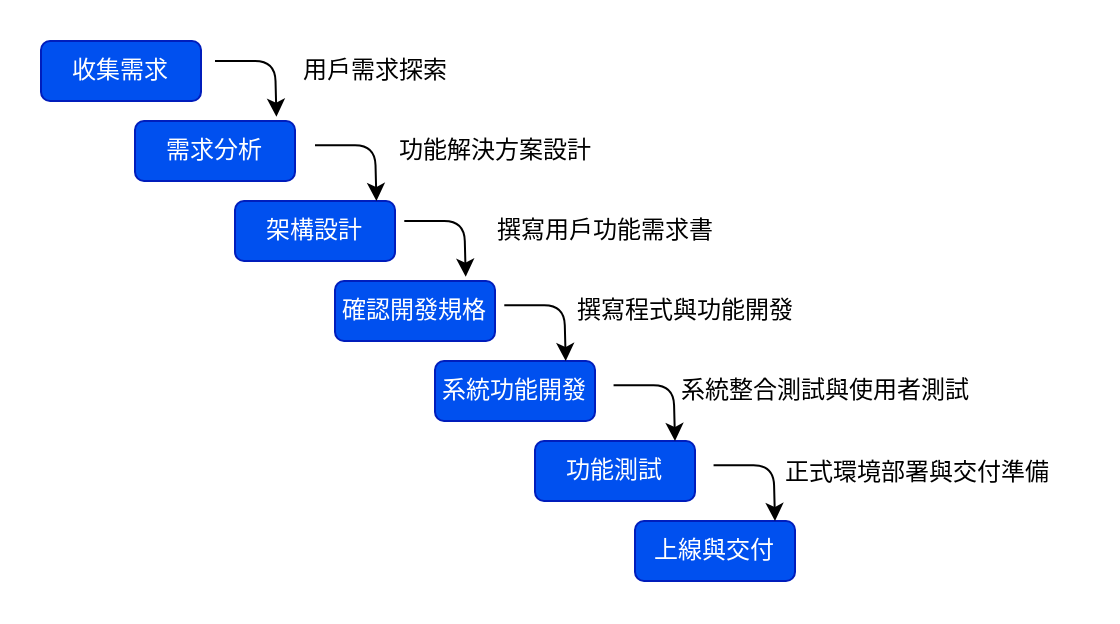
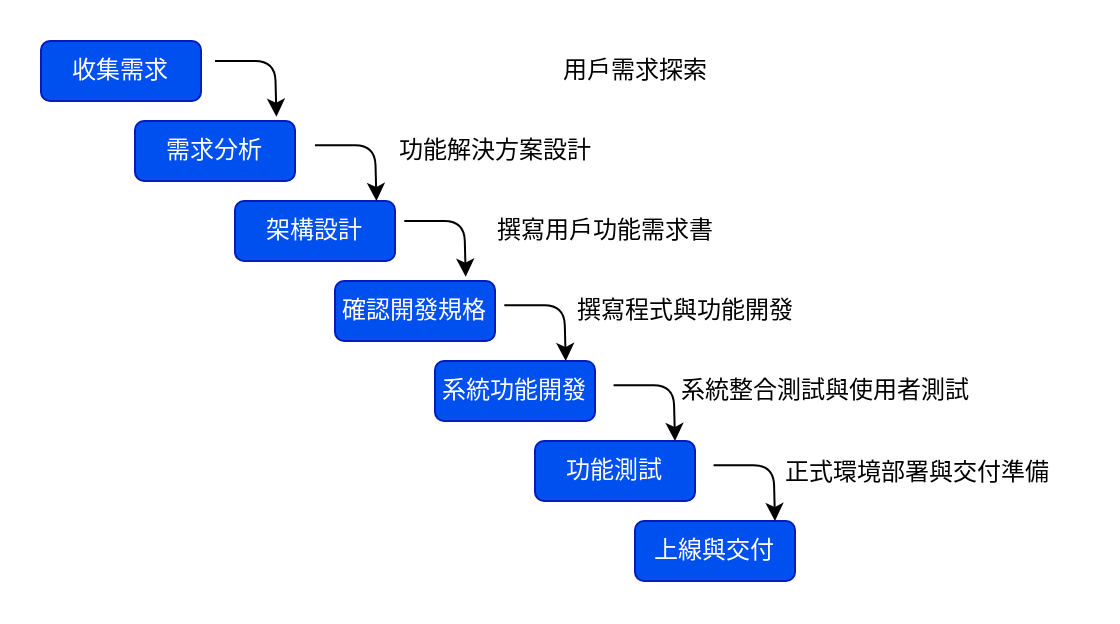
(375, 71) -> (635, 71)
